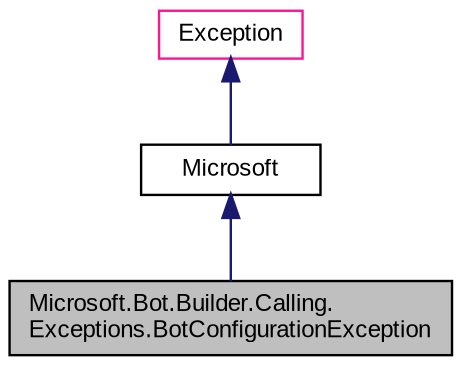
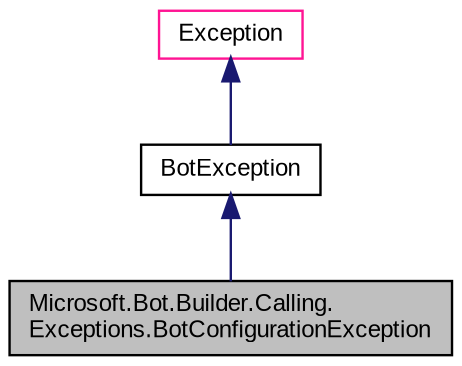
(231, 170) -> (231, 170)
